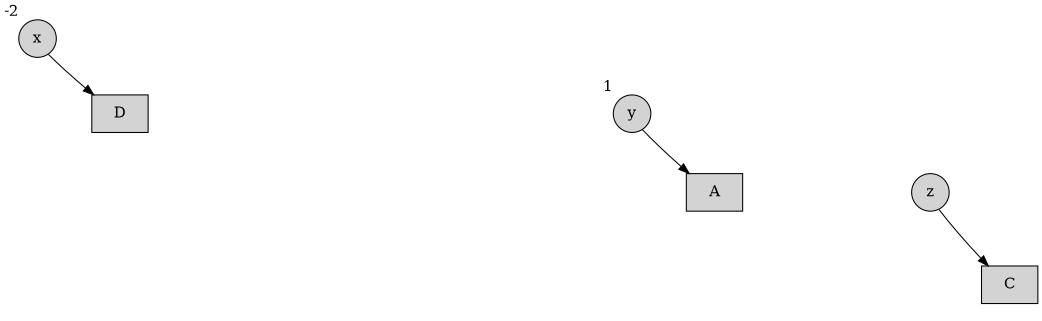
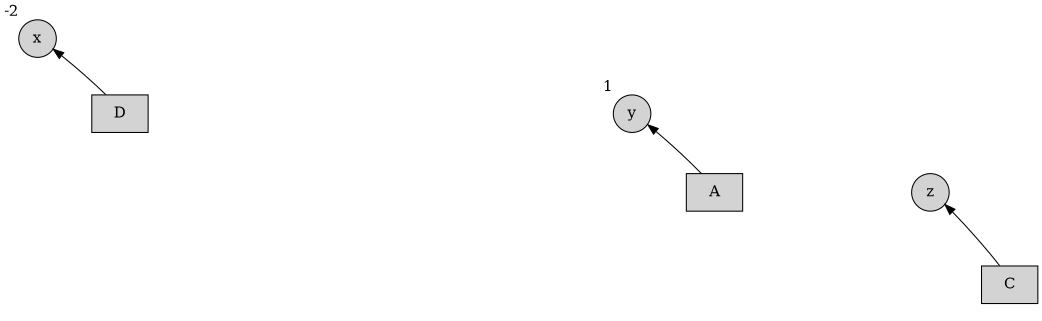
(67, 72) -> (84, 75)
(661, 148) -> (679, 152)
(959, 234) -> (977, 238)
